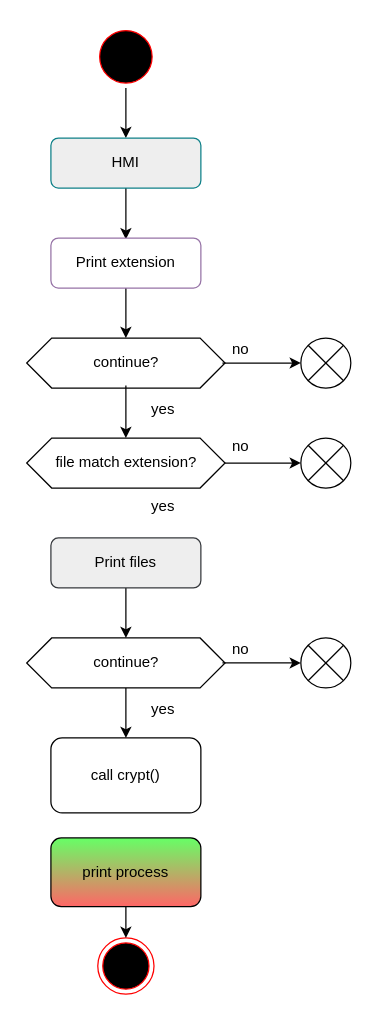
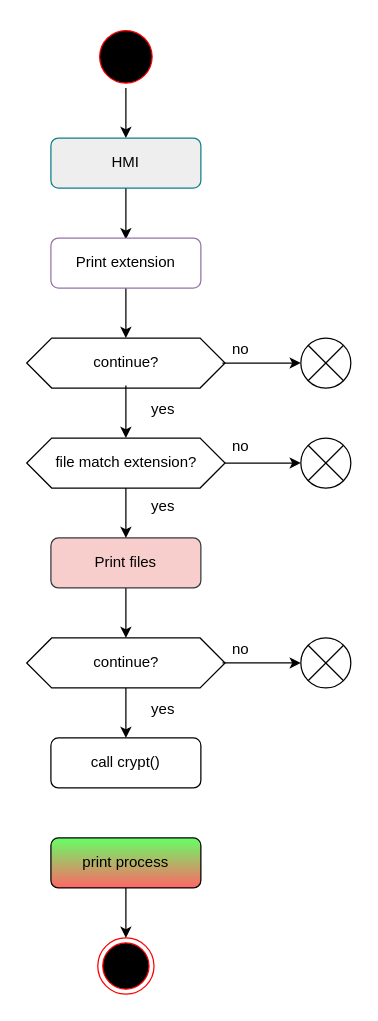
none -> (126, 509)
(126, 563) -> (126, 563)
(126, 776) -> (126, 763)
(126, 873) -> (126, 863)
